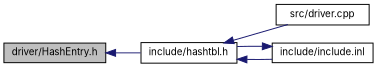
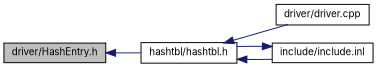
(323, 15) -> (323, 15)
(189, 53) -> (189, 53)
